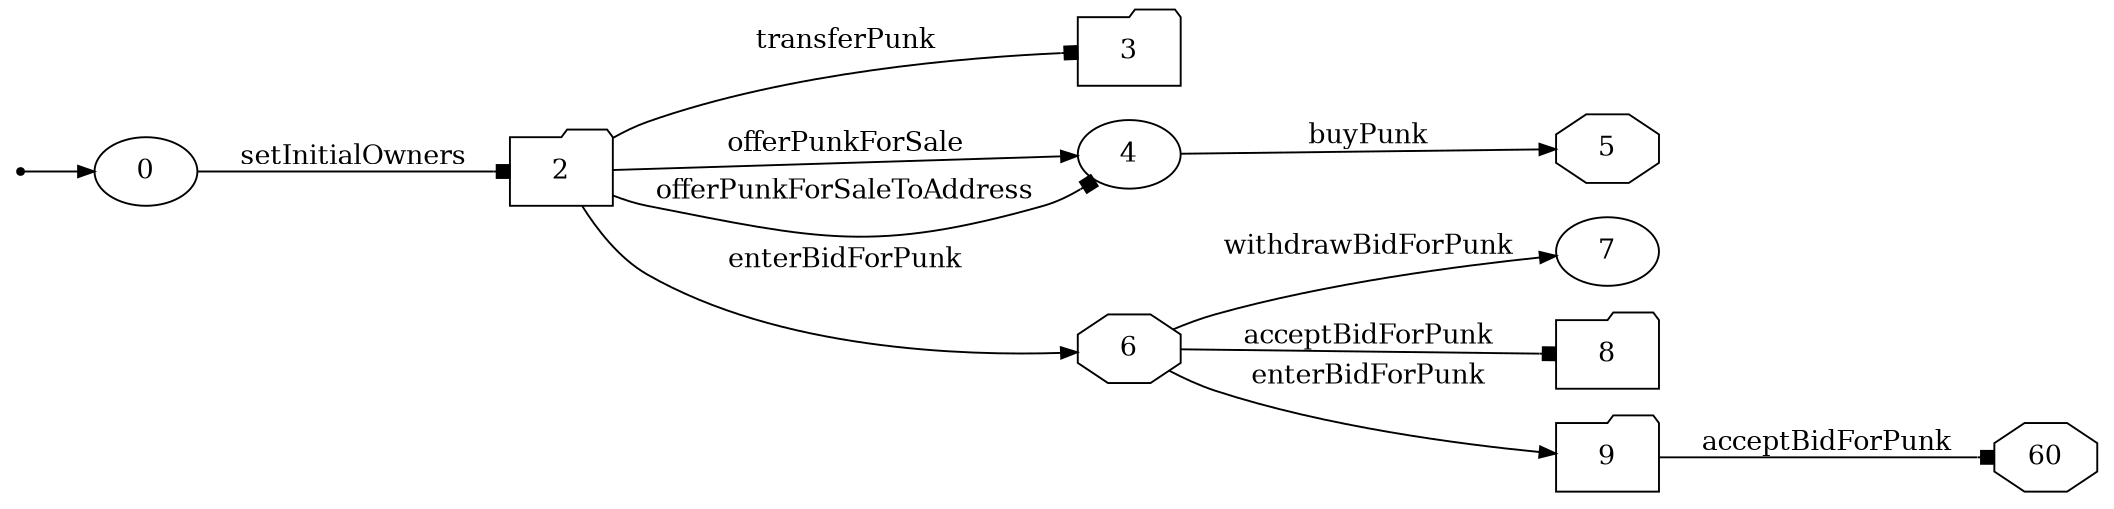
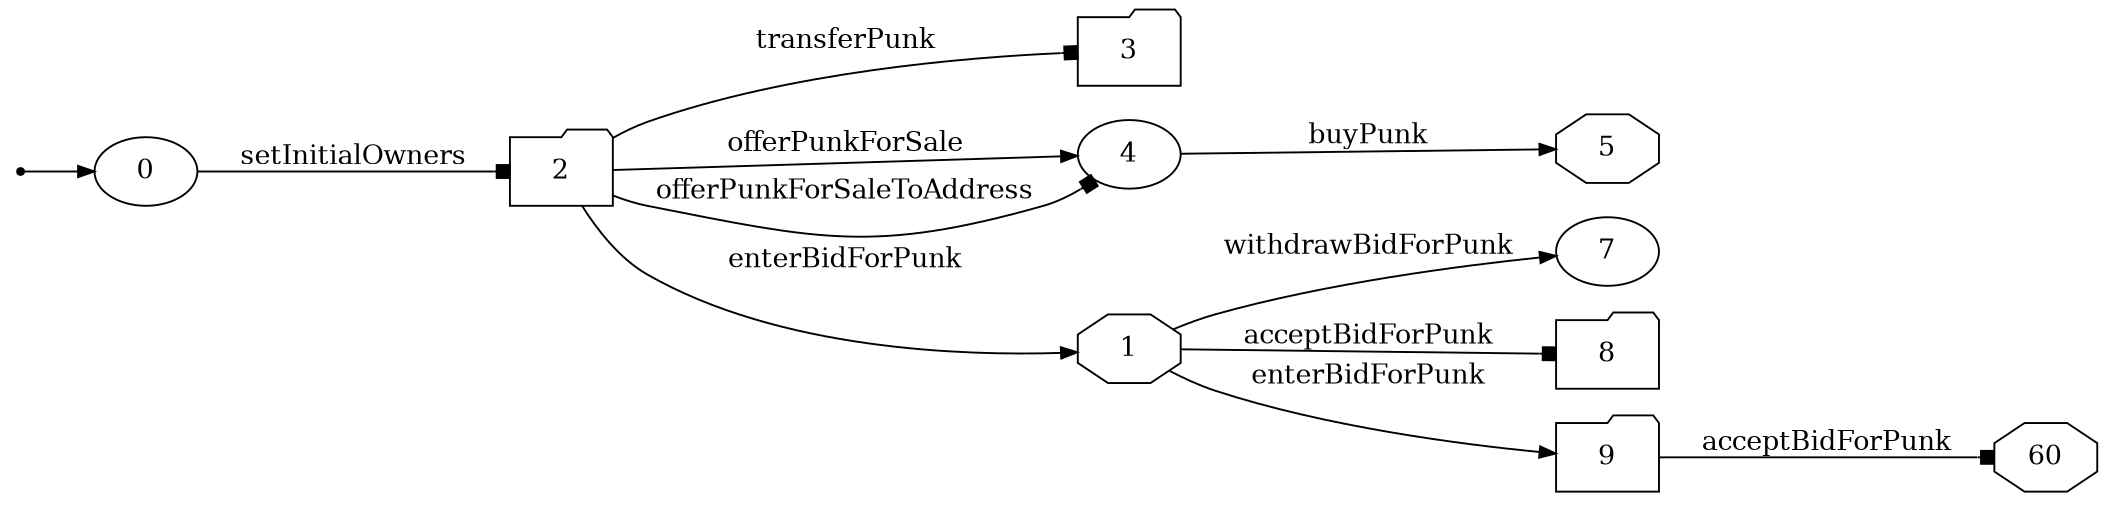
(1129, 349) -> (1129, 349)
